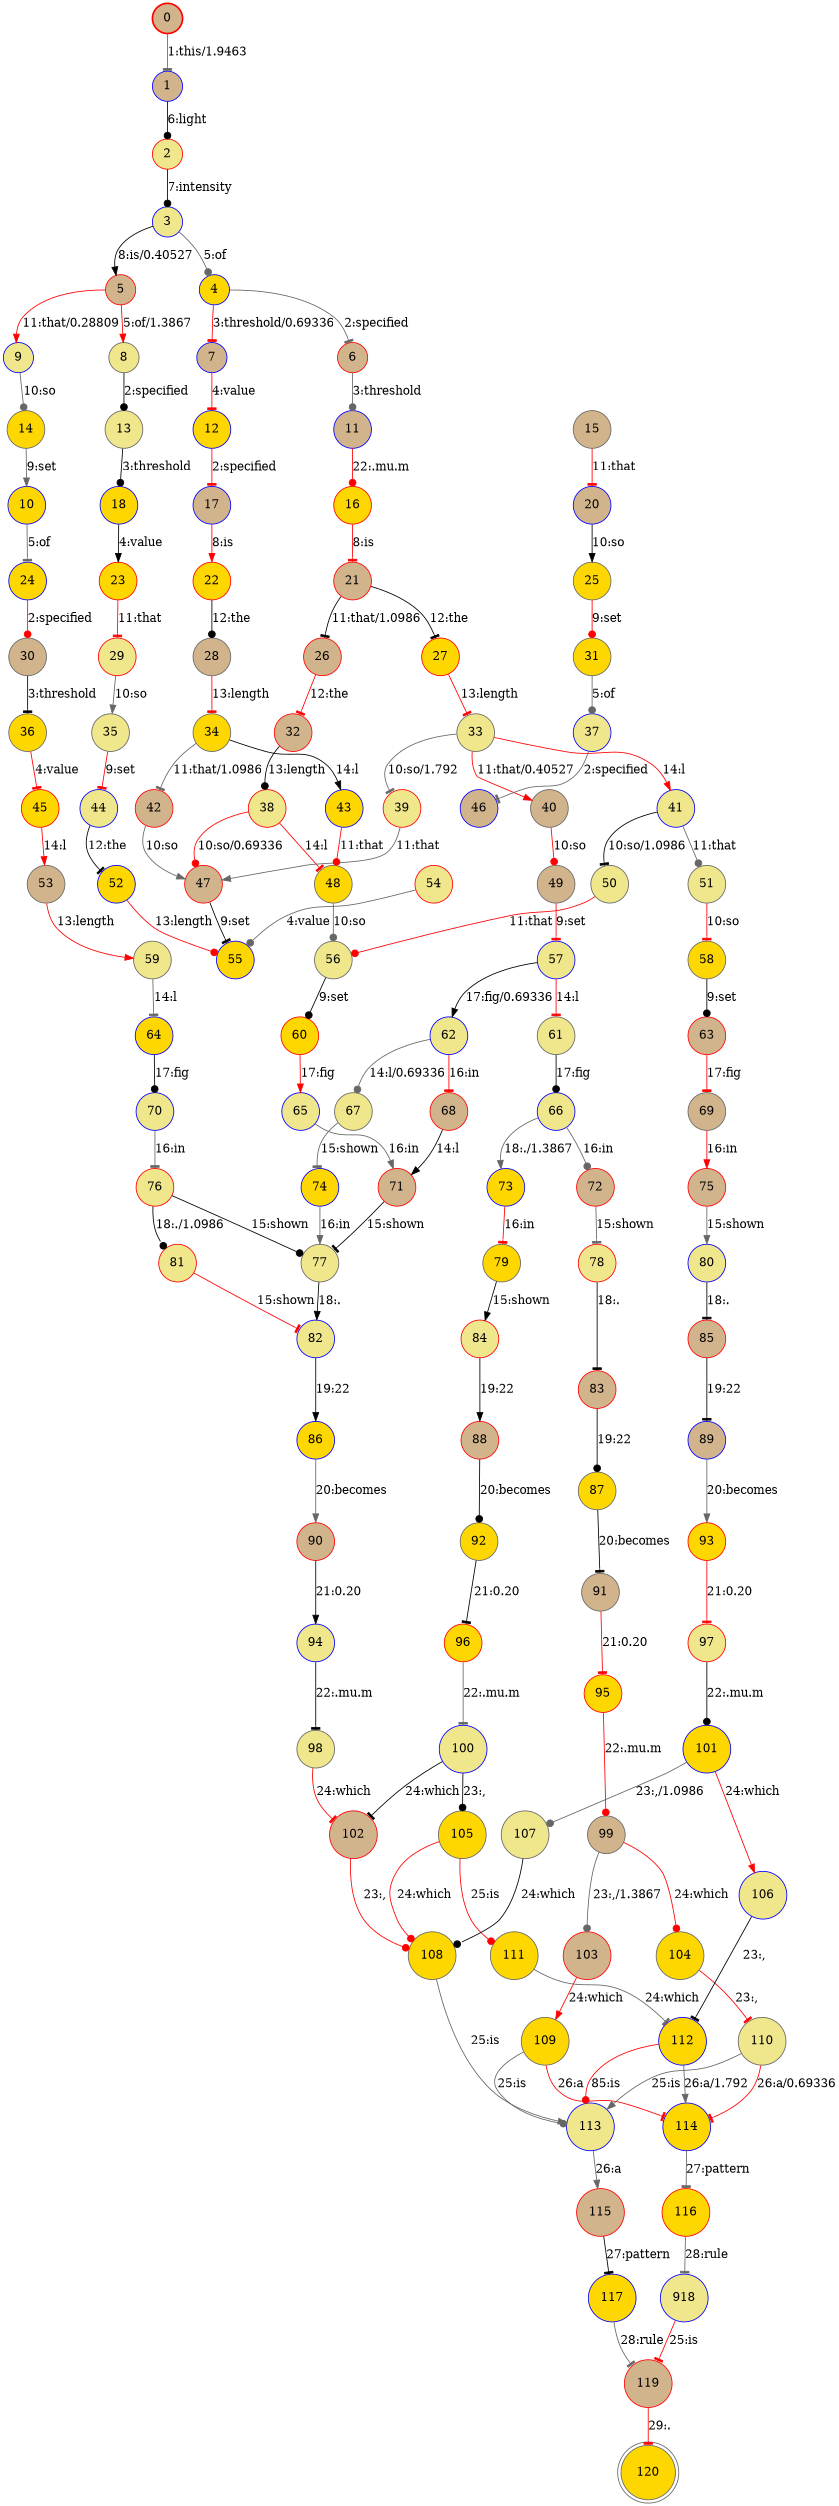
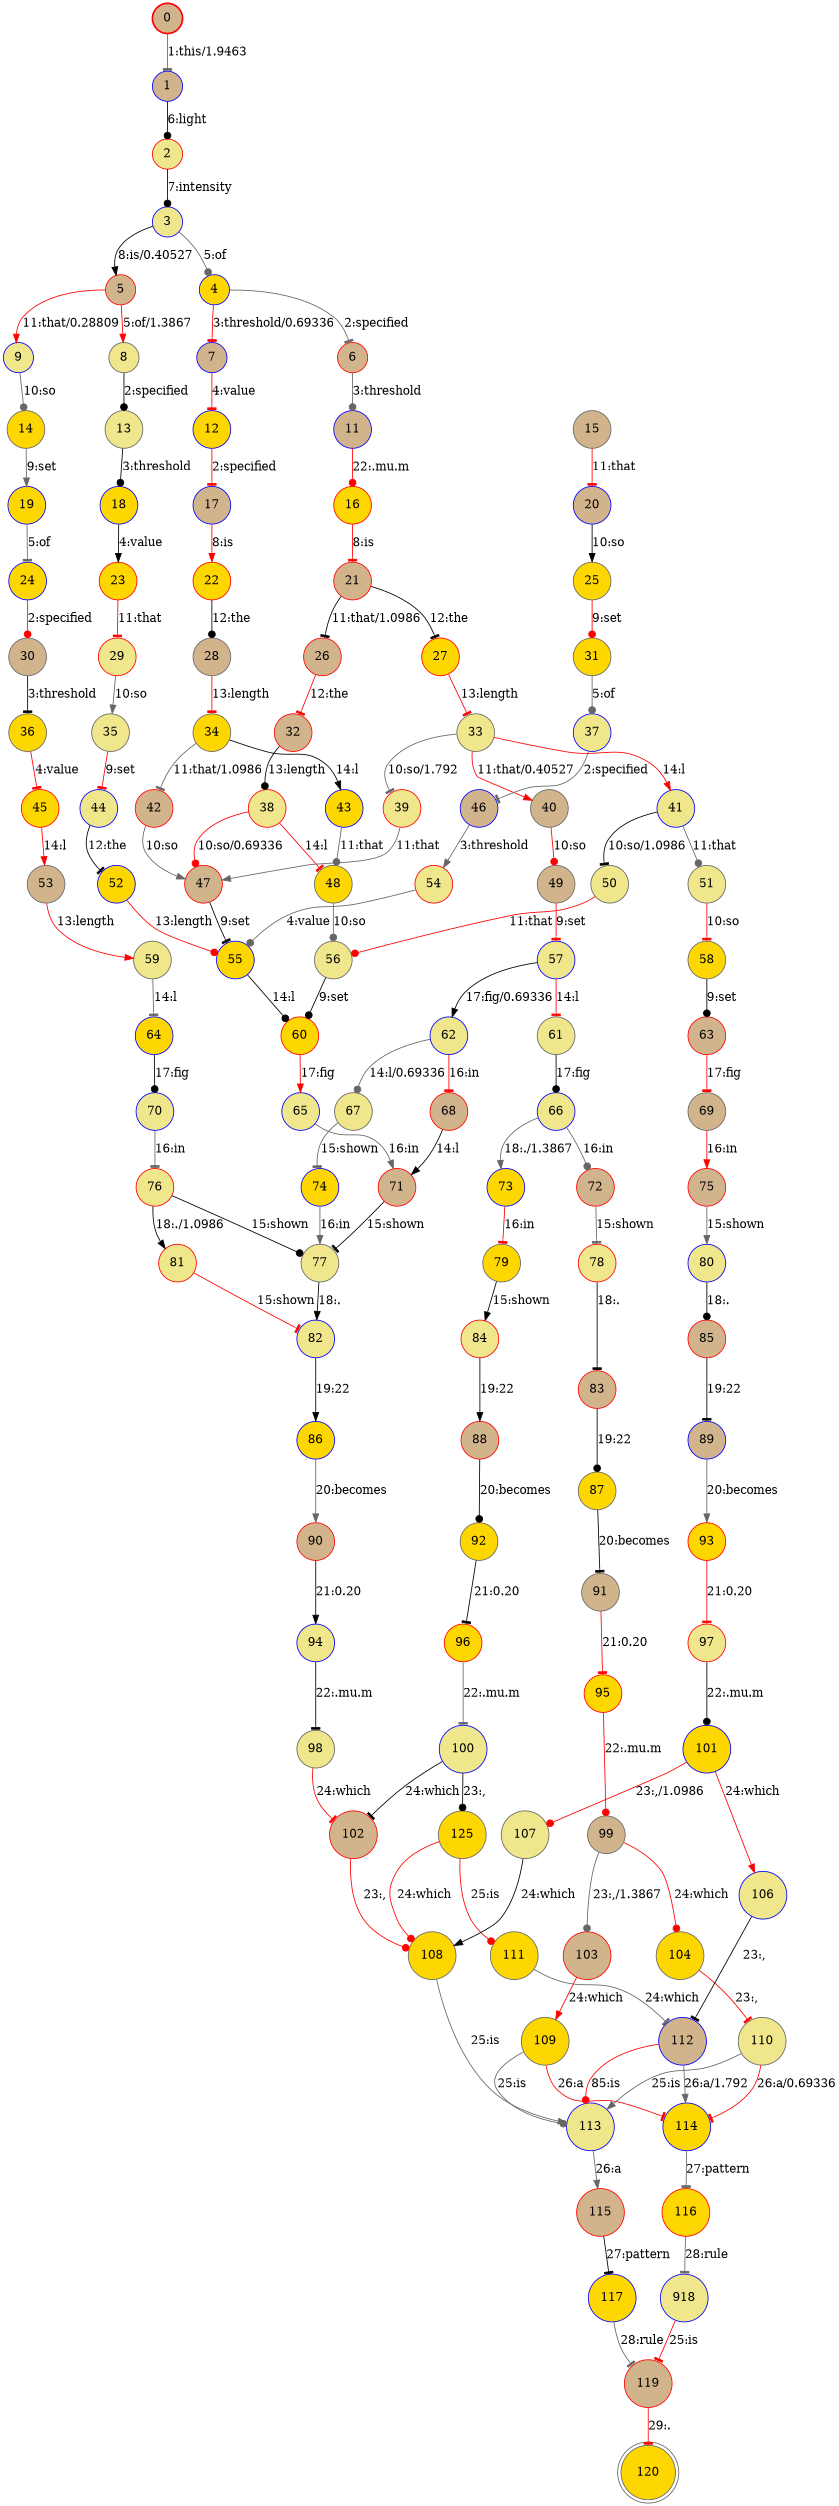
(27, 505) -> (27, 505)
(339, 843) -> (339, 843)
none -> (459, 843)
none -> (265, 995)
(154, 1225) -> (154, 1225)
(707, 1299) -> (707, 1299)
(621, 1793) -> (621, 1793)
(462, 1835) -> (462, 1835)
(506, 1911) -> (506, 1911)
(683, 2041) -> (683, 2041)
